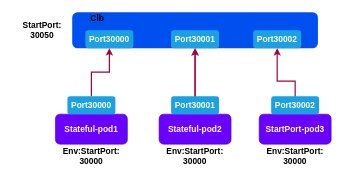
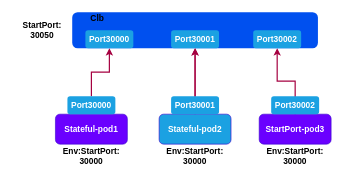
(195, 129) -> (195, 129)
